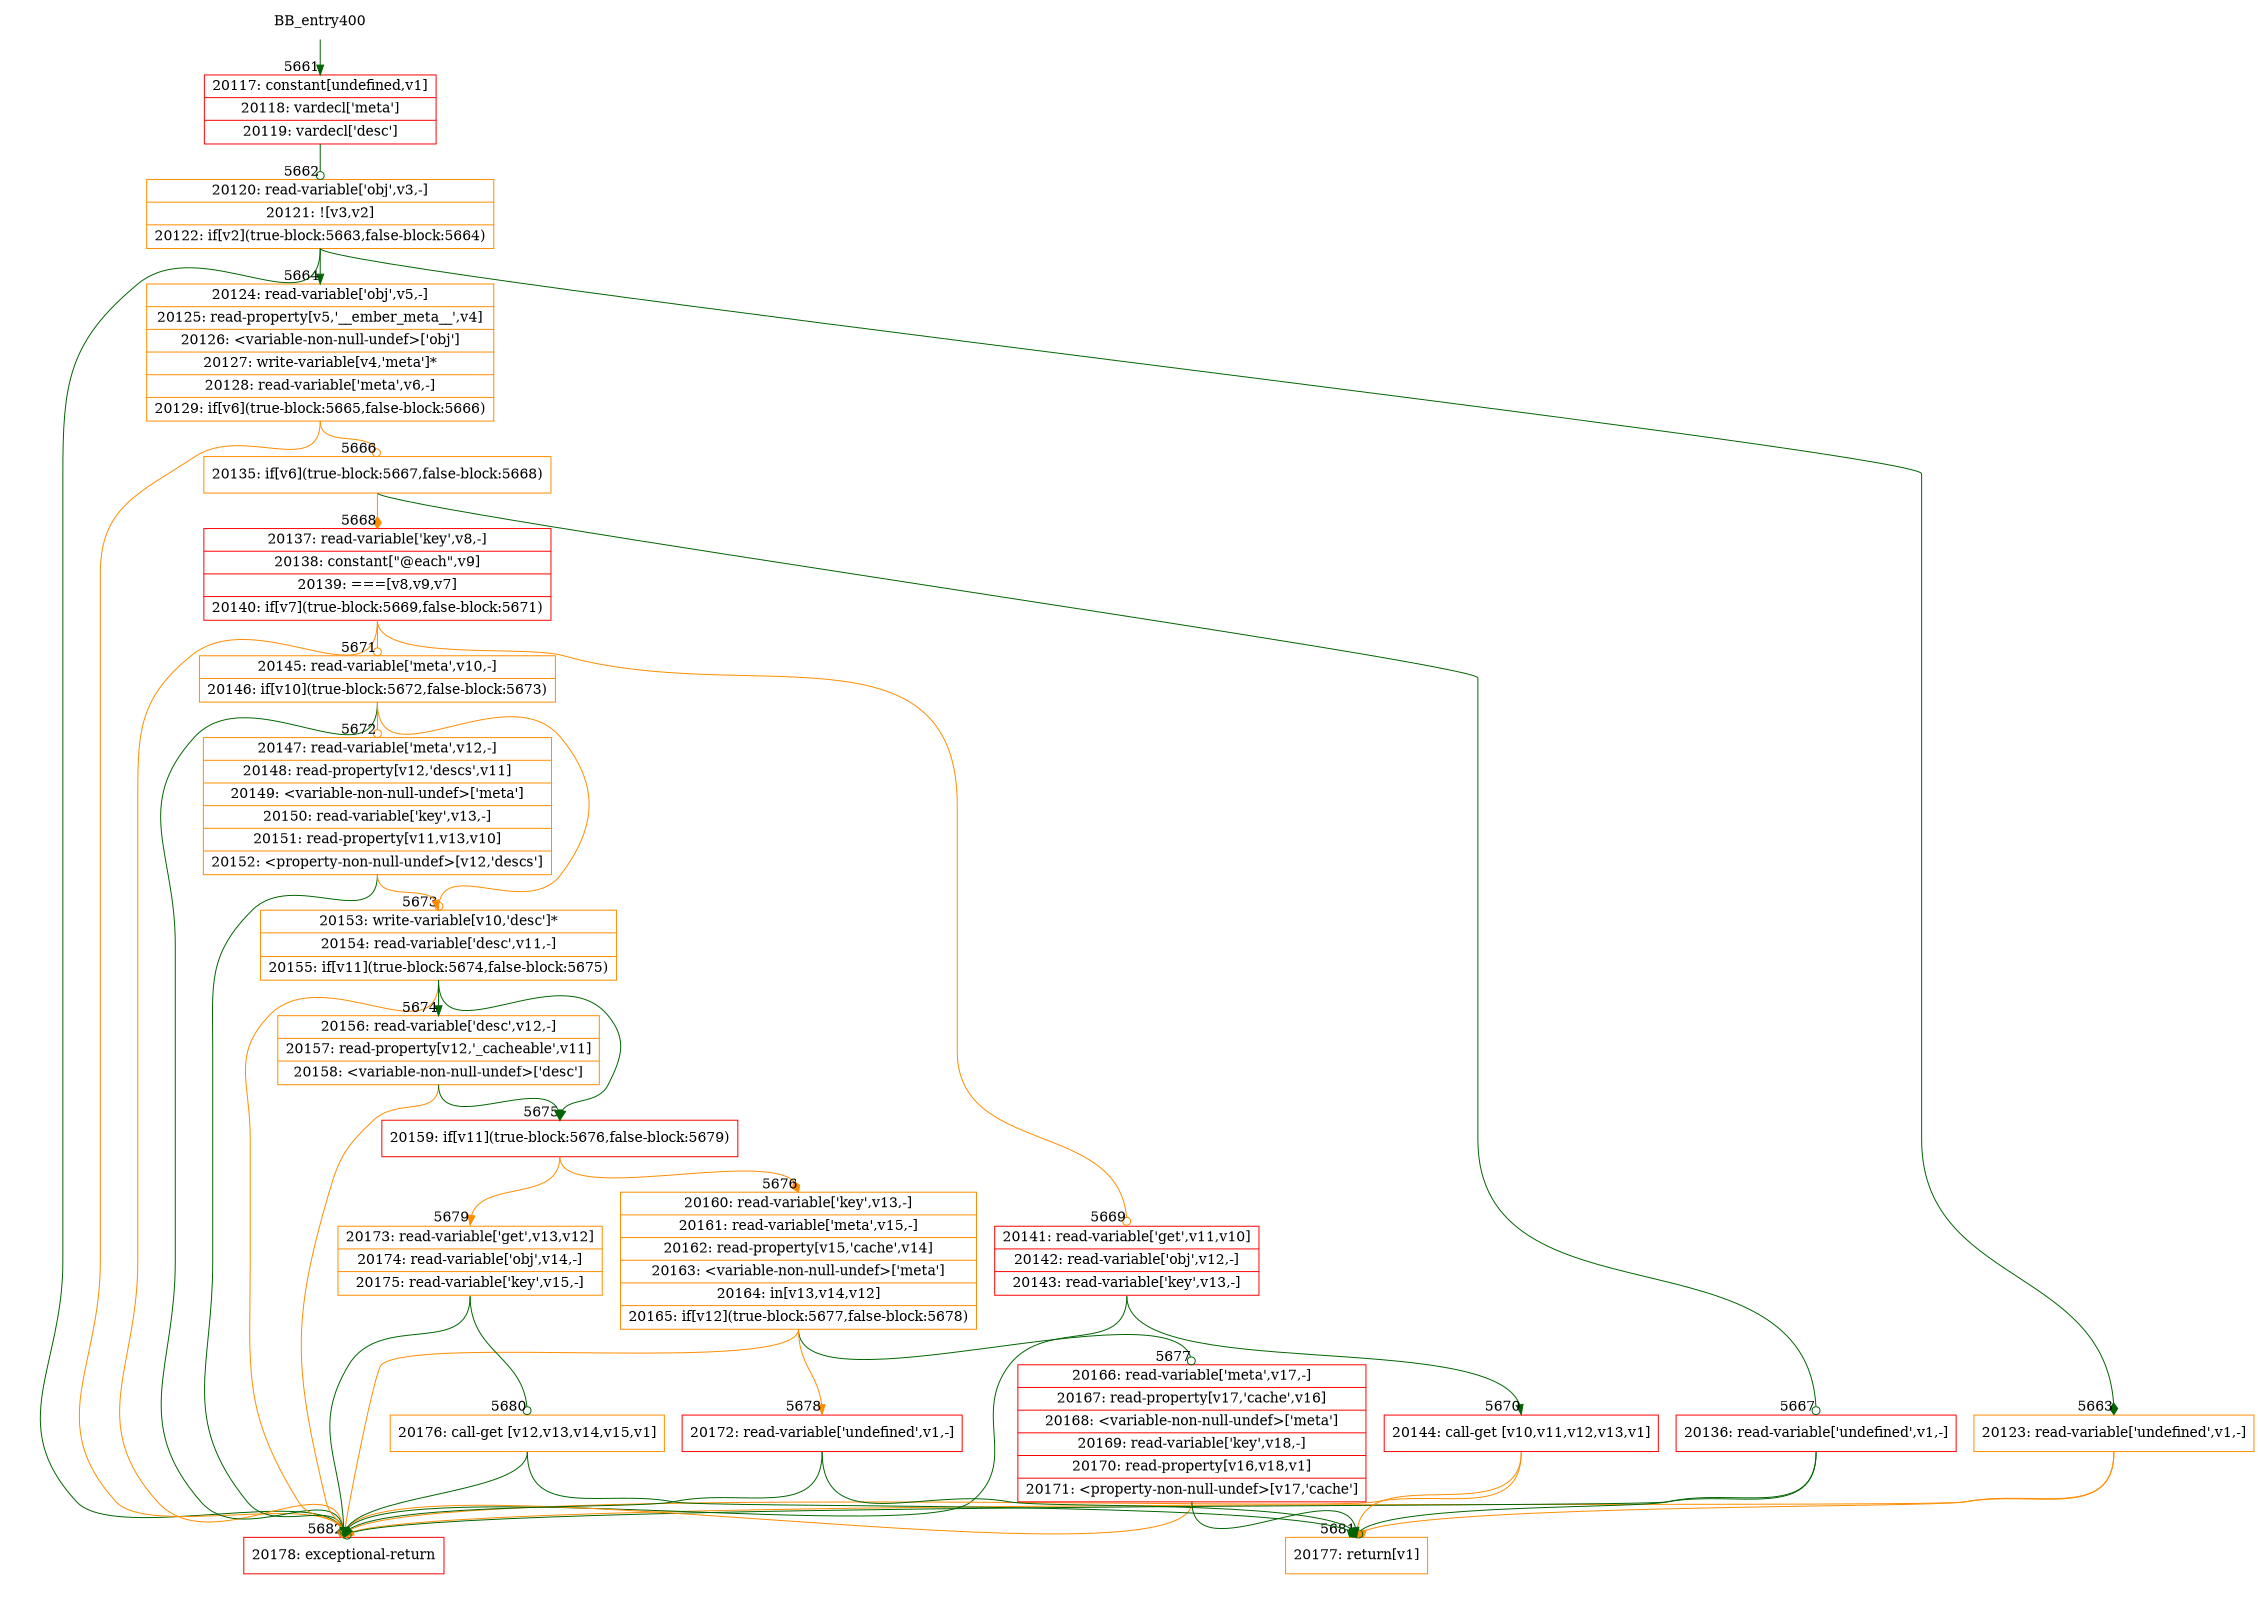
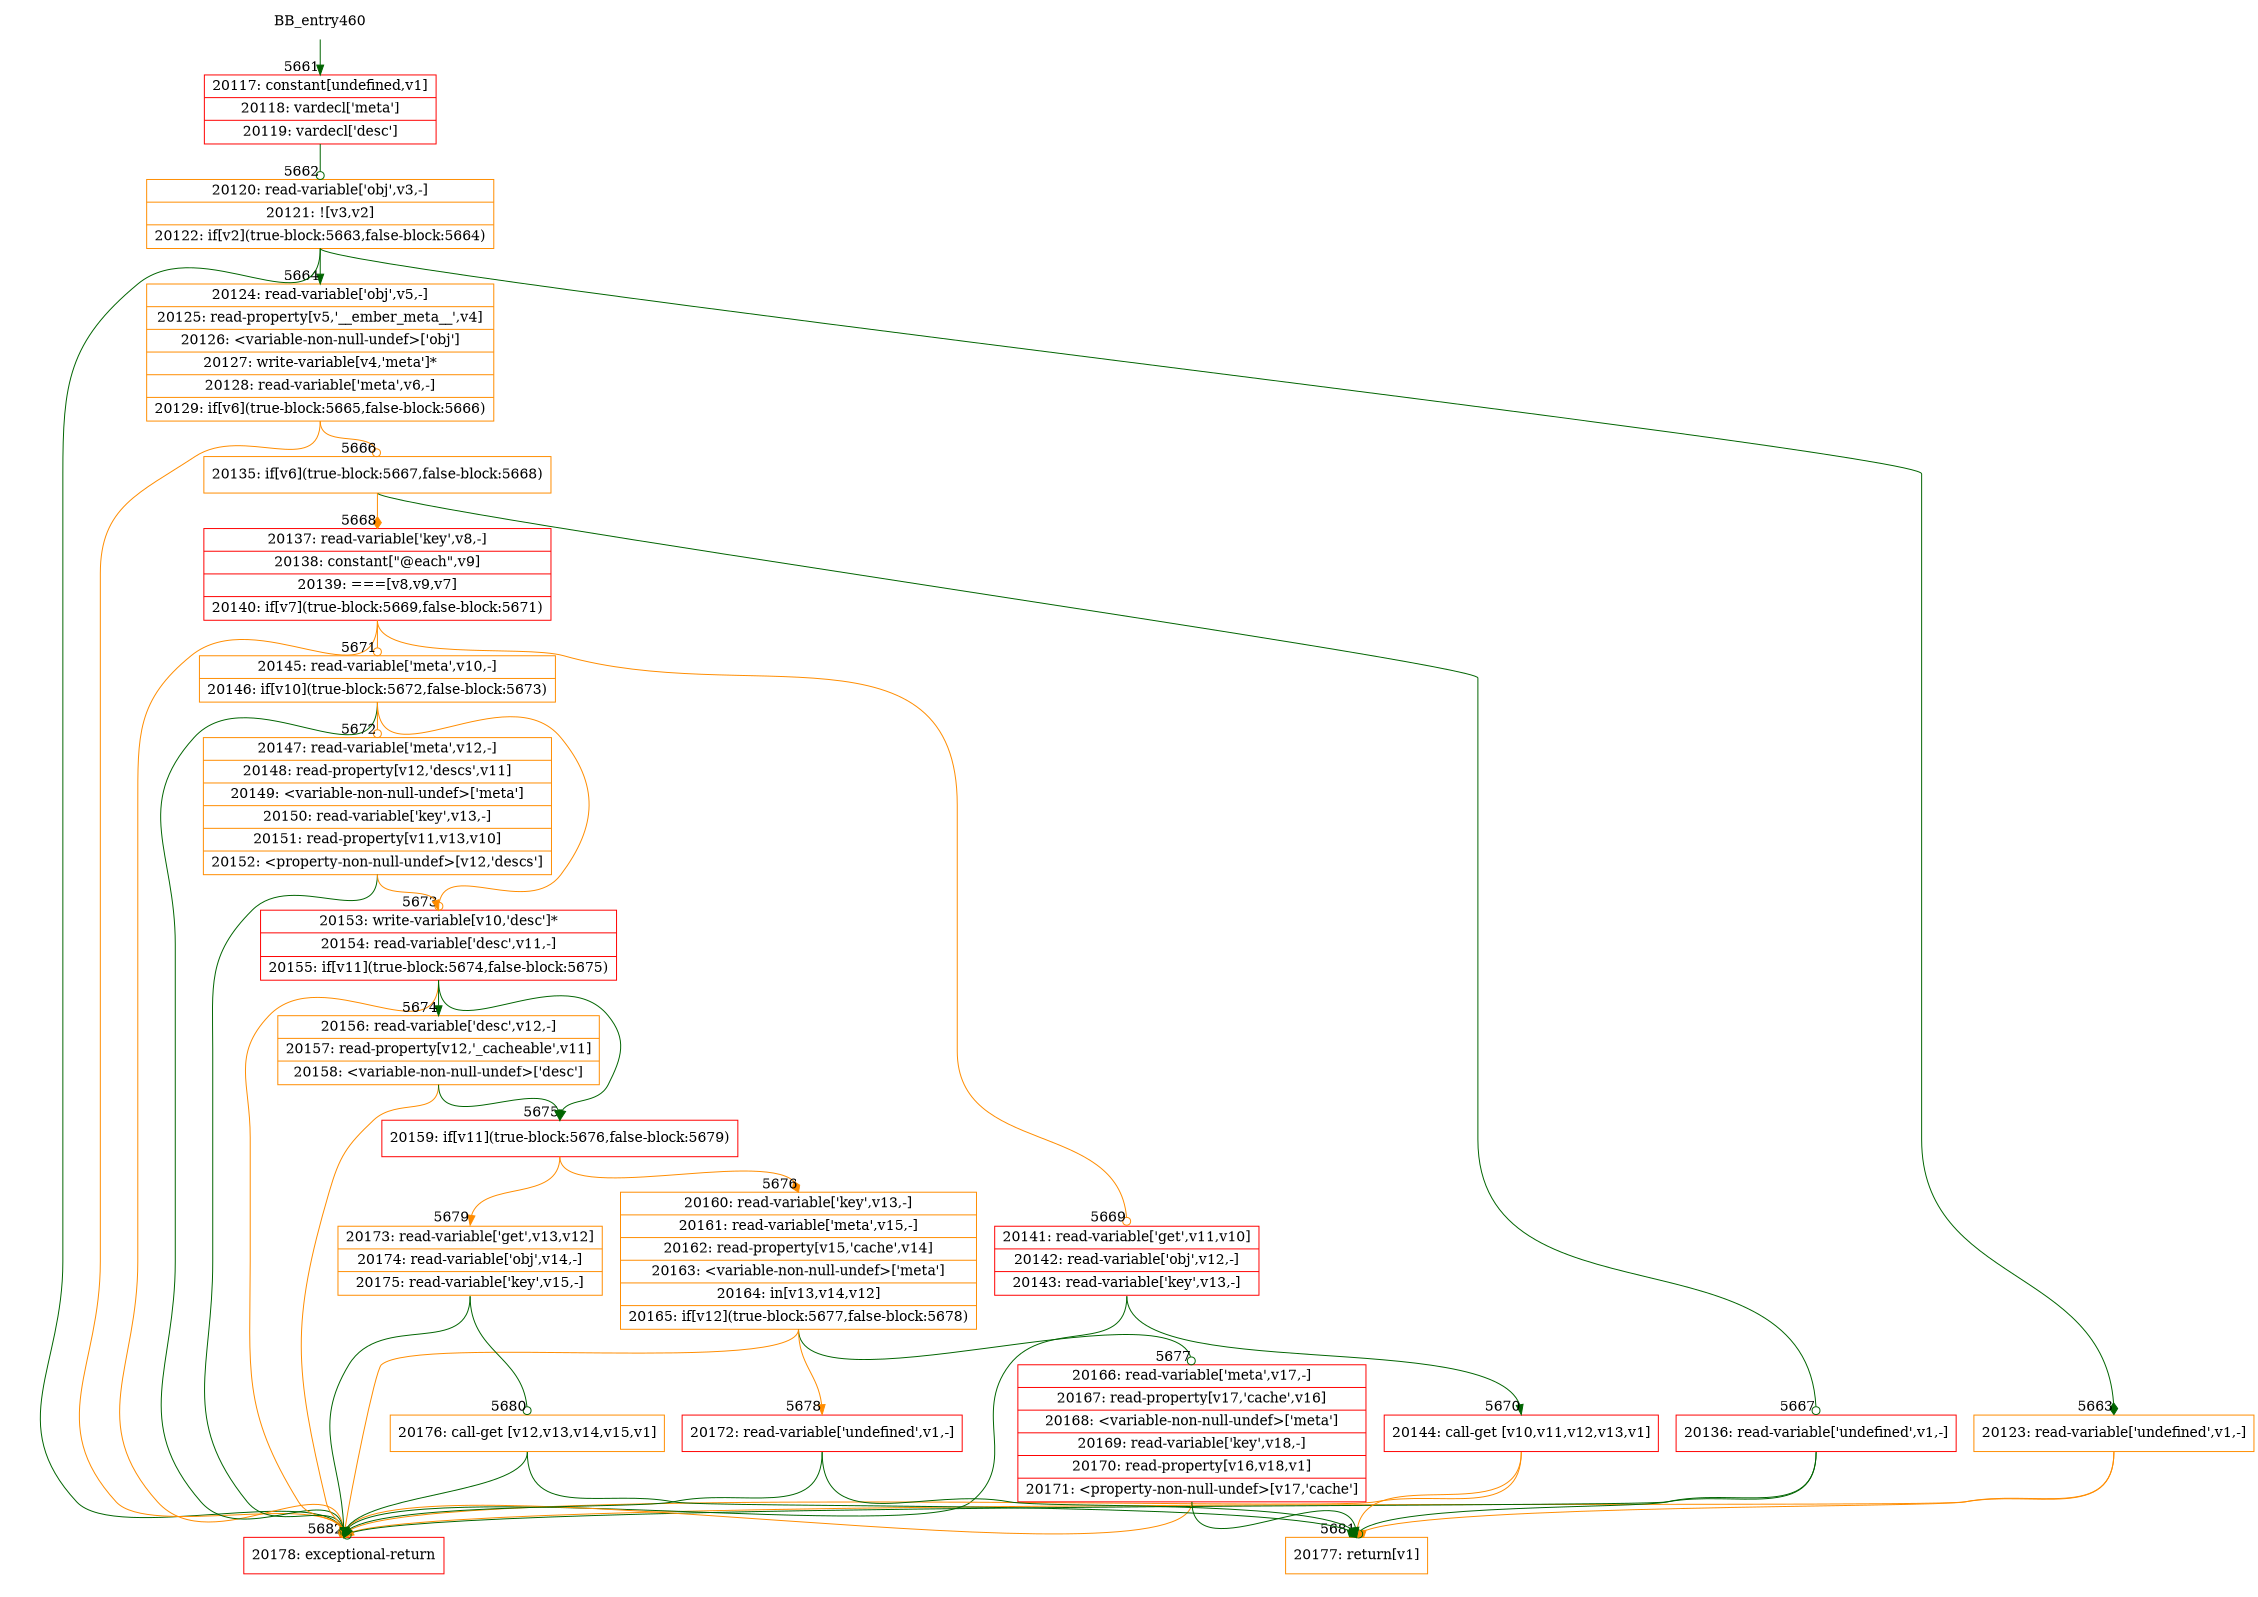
(320, 22) -> (320, 22)
(439, 945) -> (439, 945)
